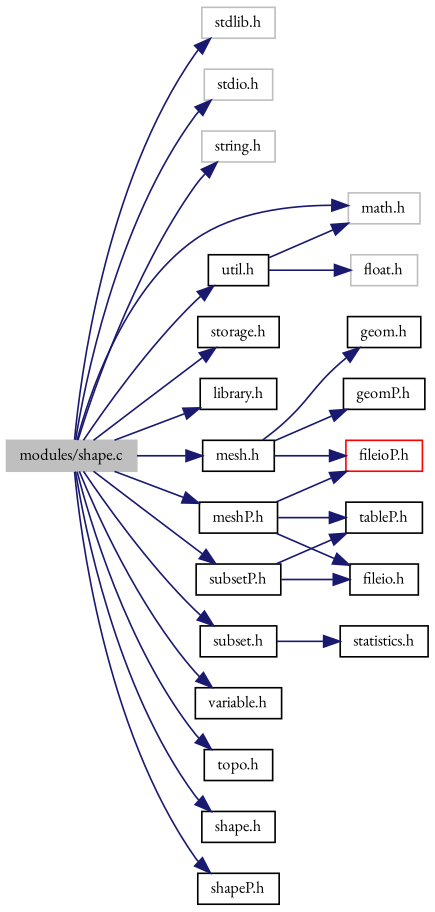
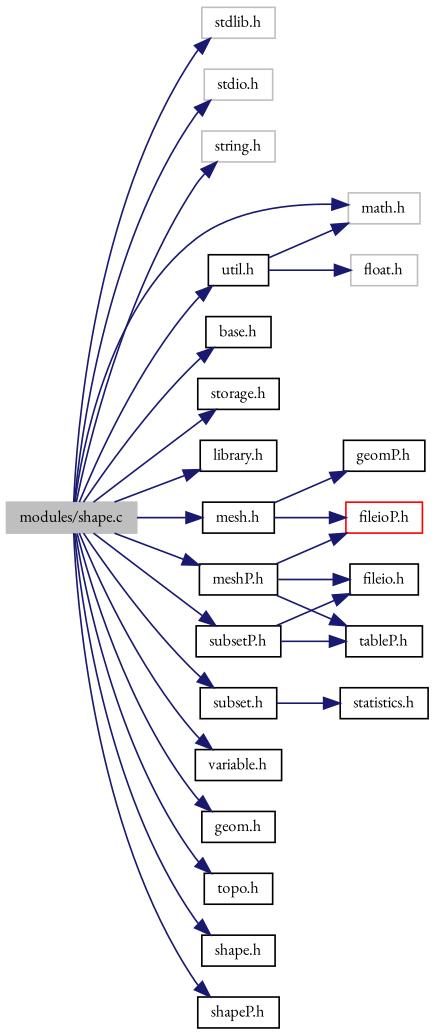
none -> (238, 332)
(306, 400) -> (125, 673)
